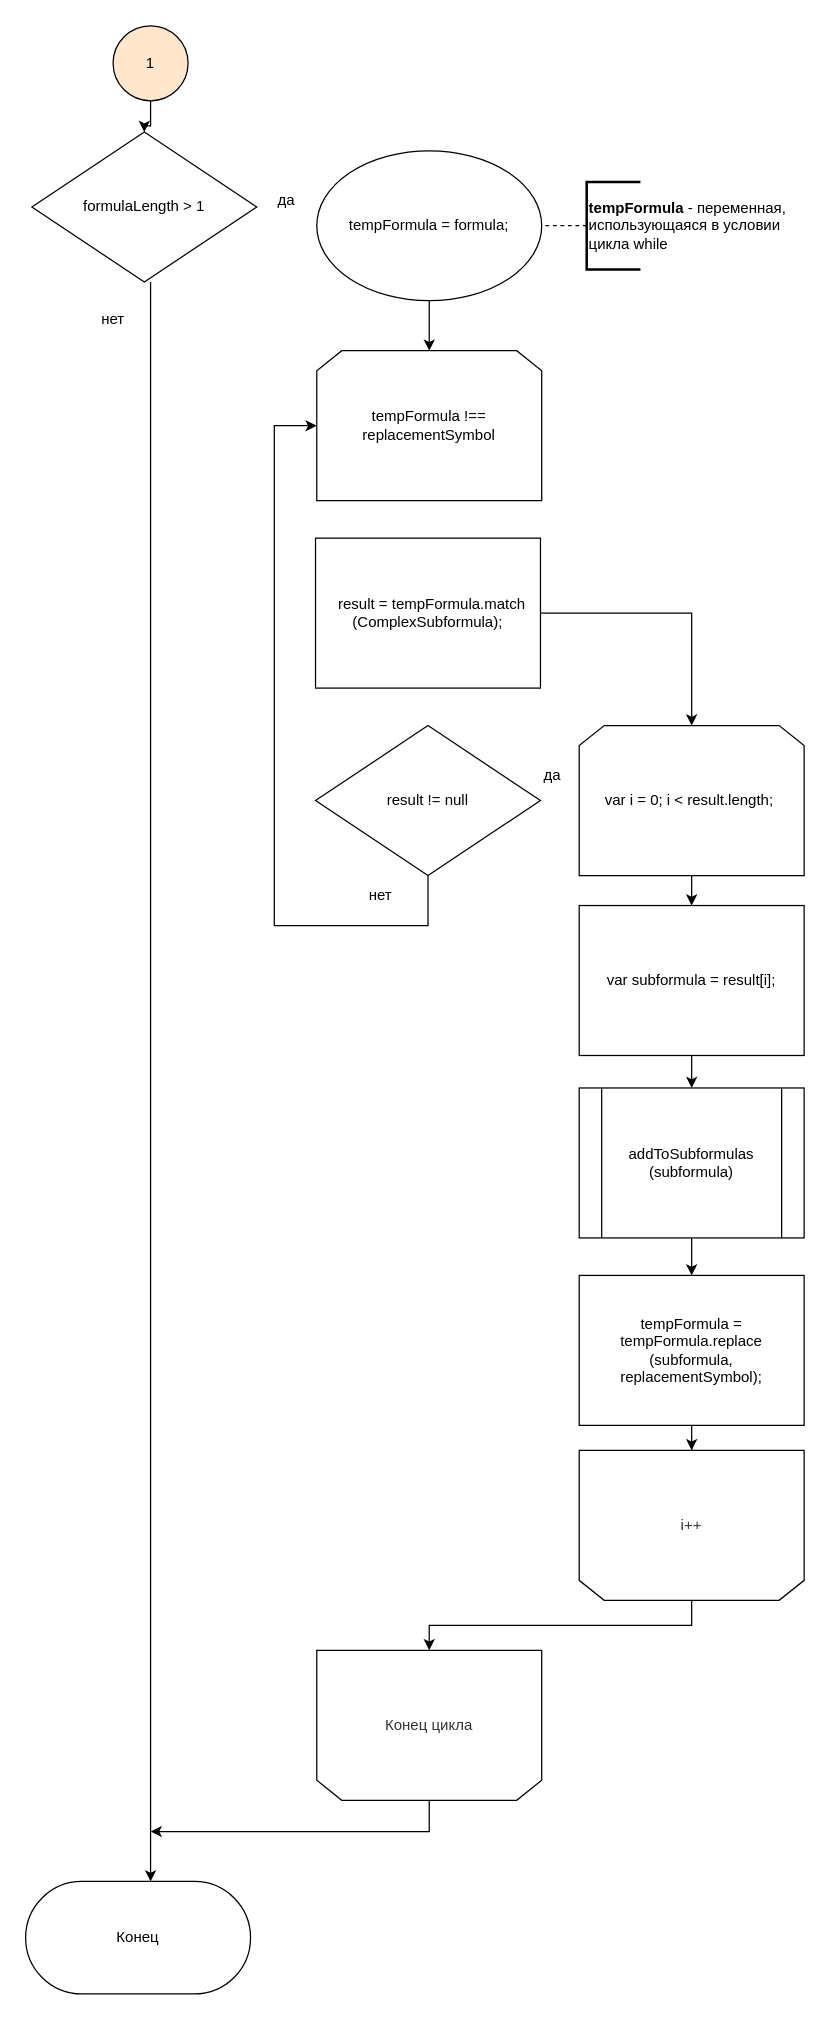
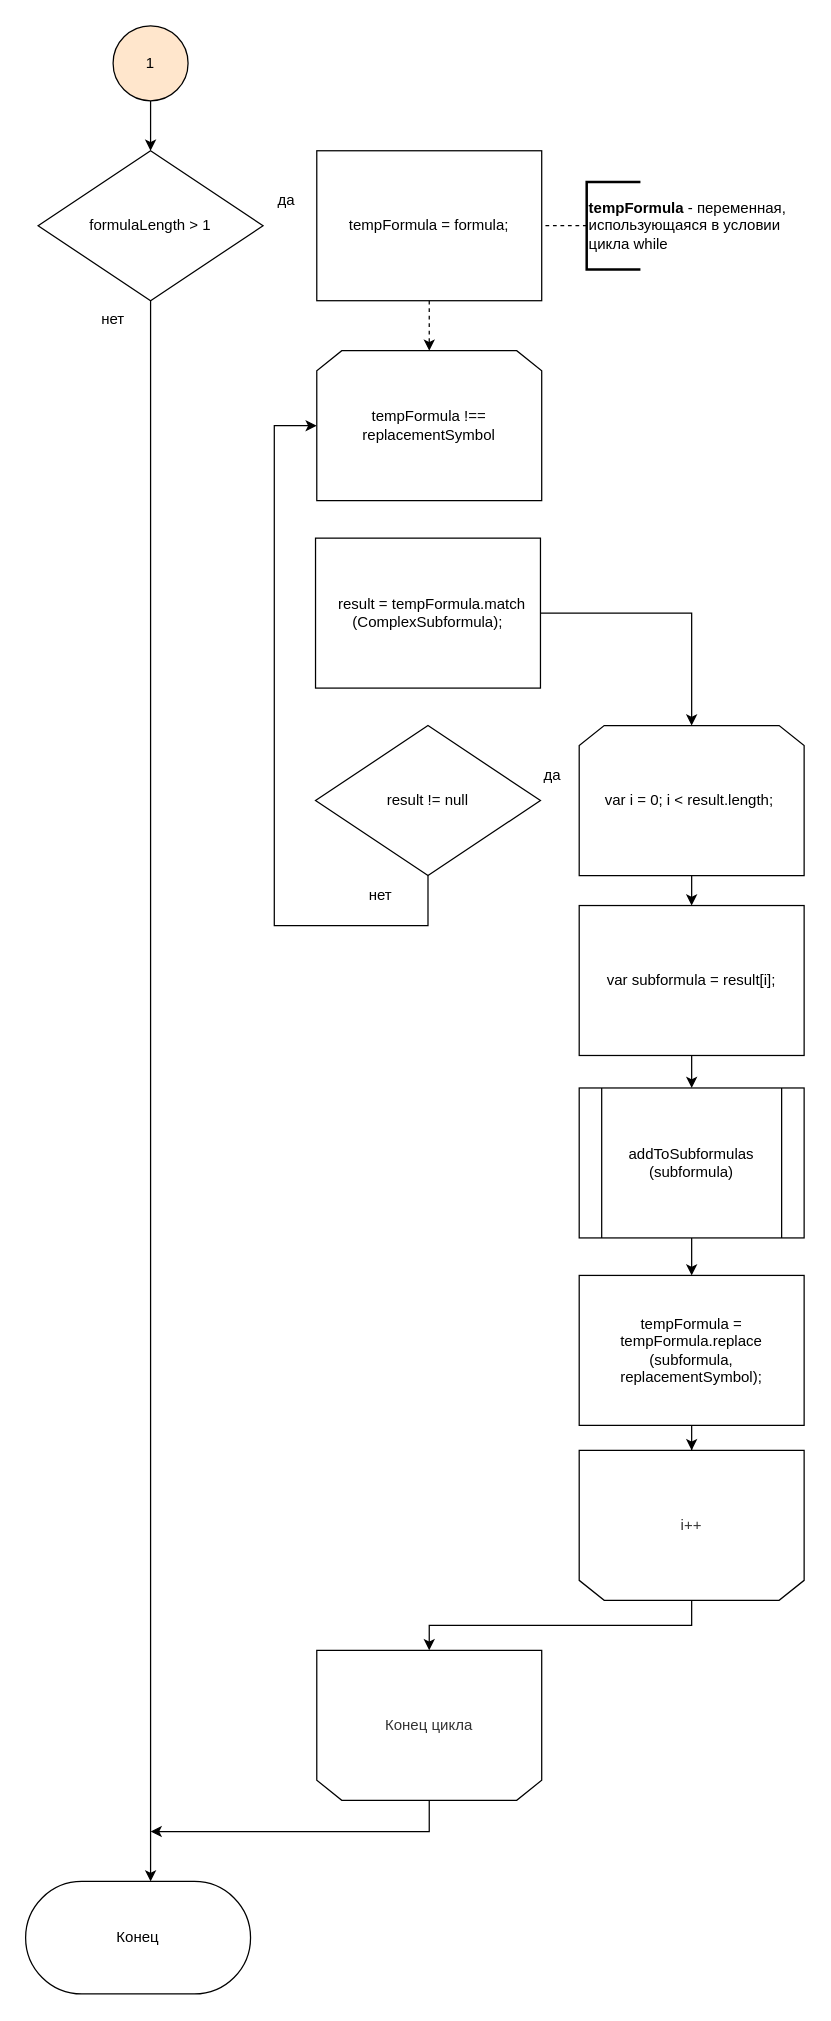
(144, 207) -> (151, 226)
(429, 226) -> (429, 226)
(429, 321) -> (429, 321)
